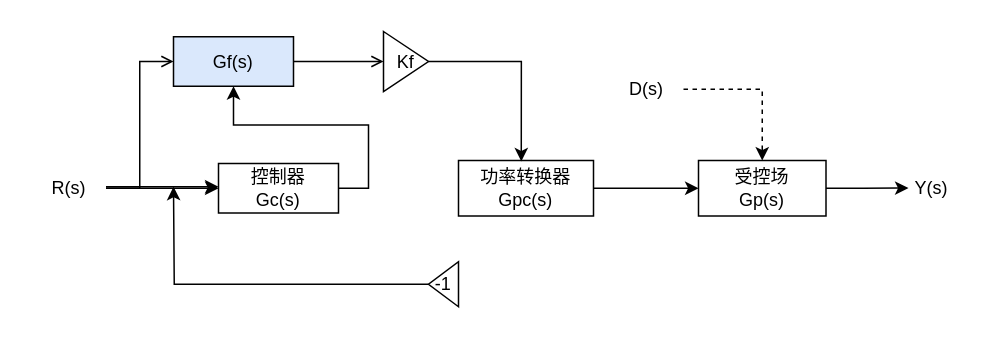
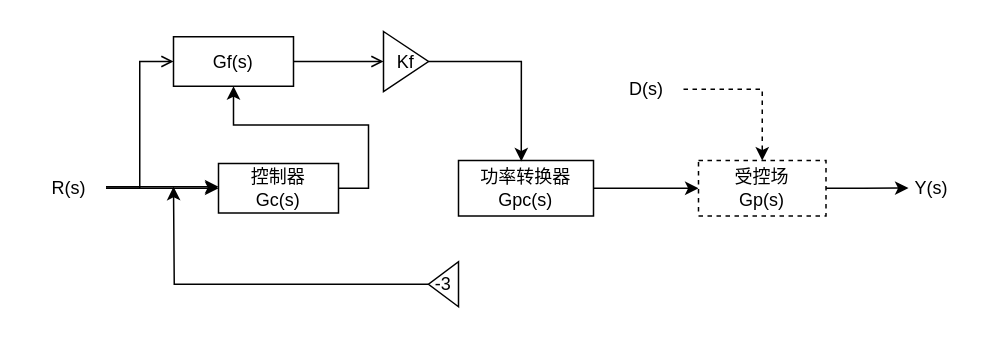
(233, 62) -> (233, 62)
(762, 188) -> (762, 188)
(443, 284) -> (443, 284)
